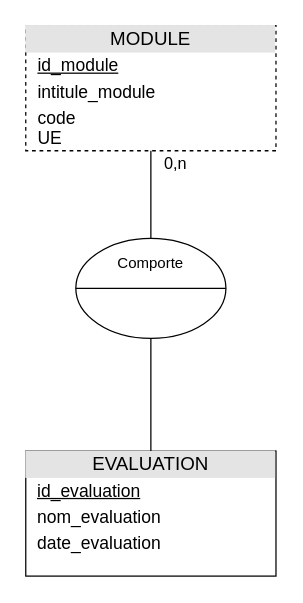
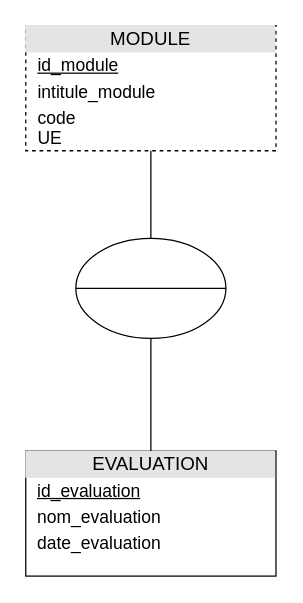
(176, 163) -> none
(151, 263) -> none
